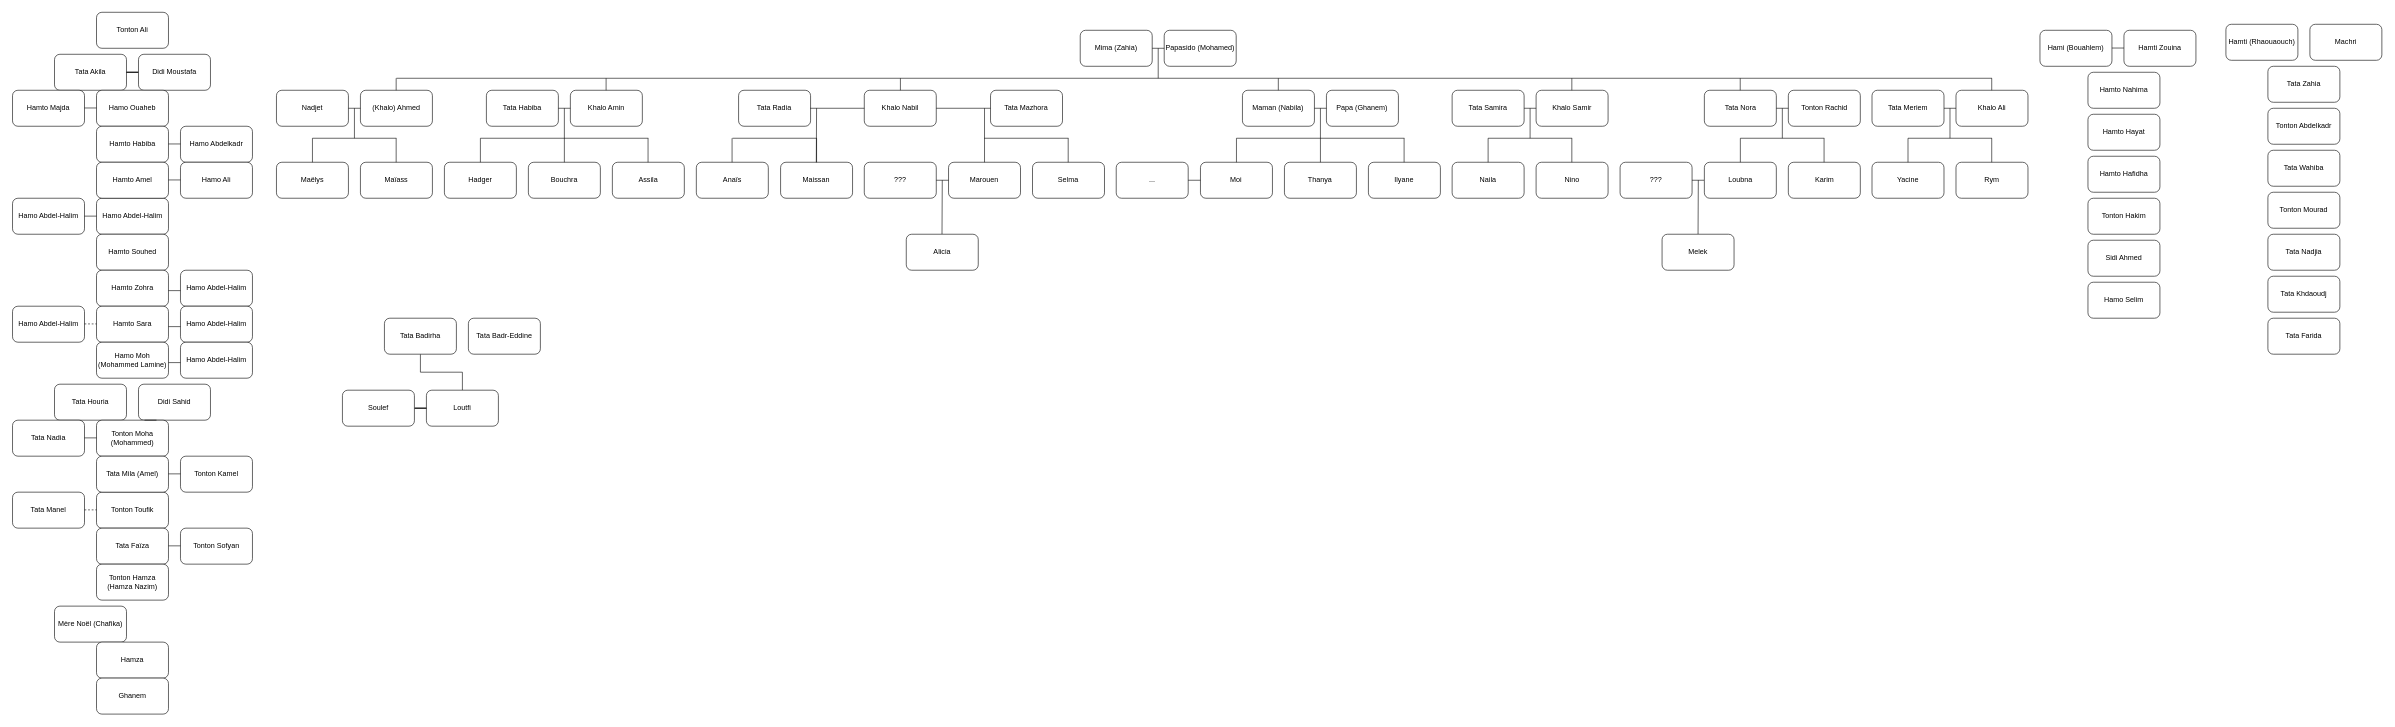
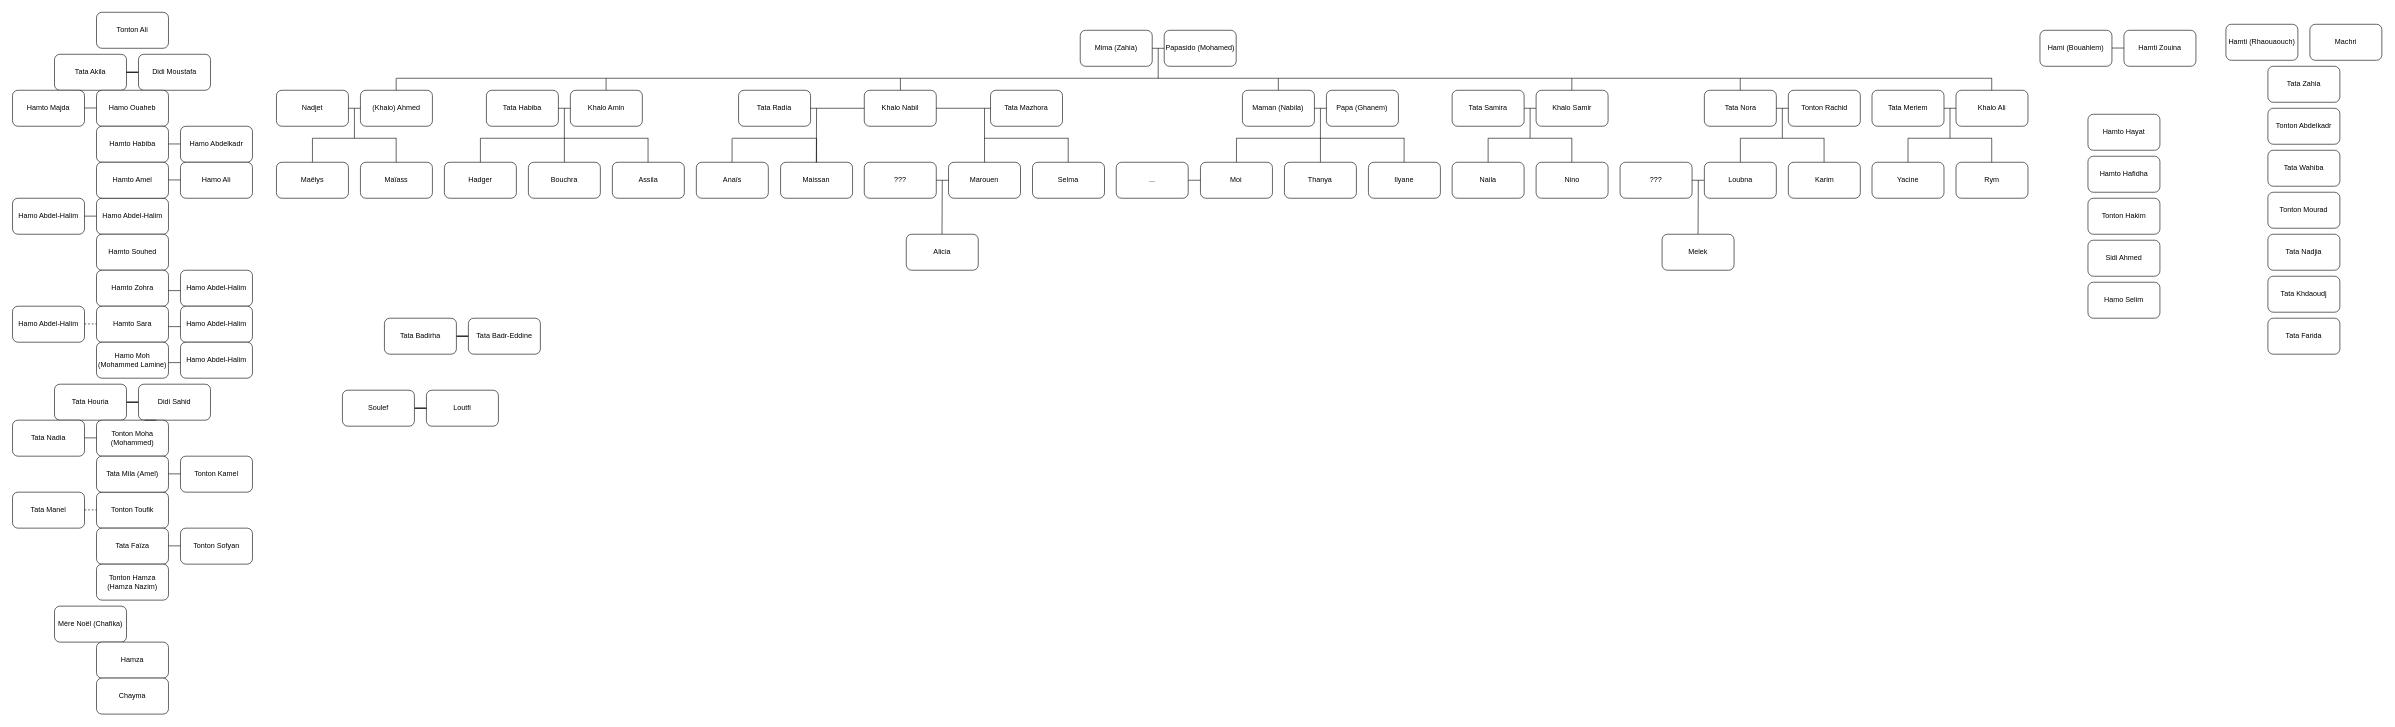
(2124, 90) -> none
(441, 372) -> (462, 336)
none -> (132, 402)
(132, 696) -> (132, 696)
